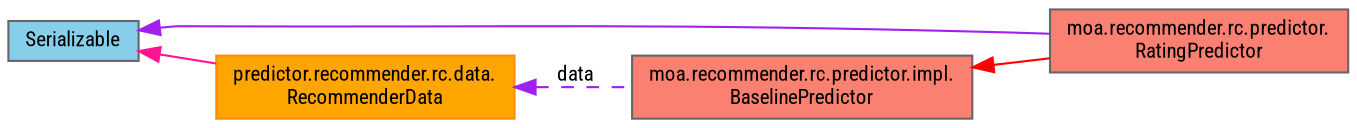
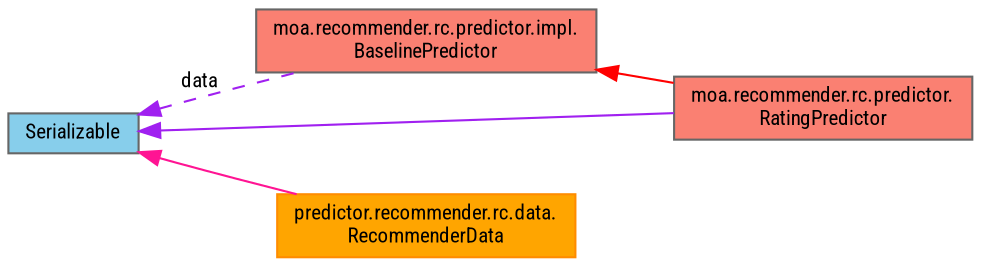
(584, 87) -> (228, 90)
